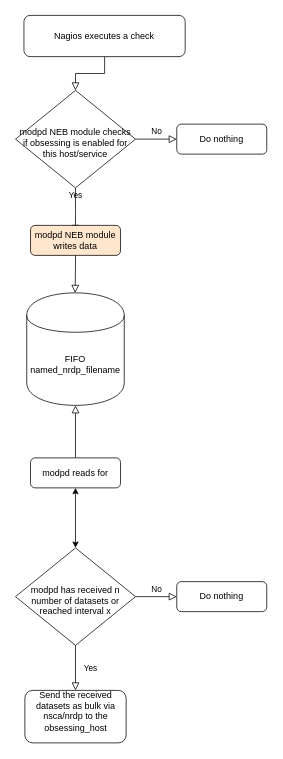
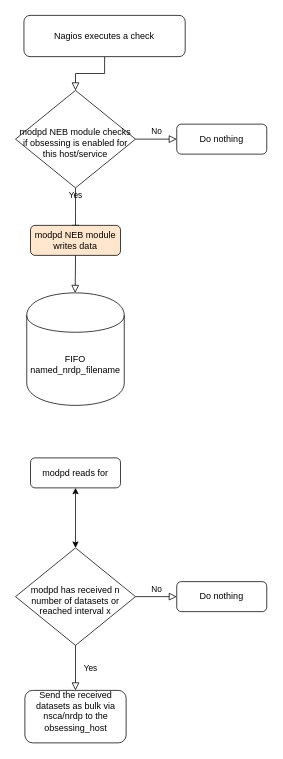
(75, 435) -> none
